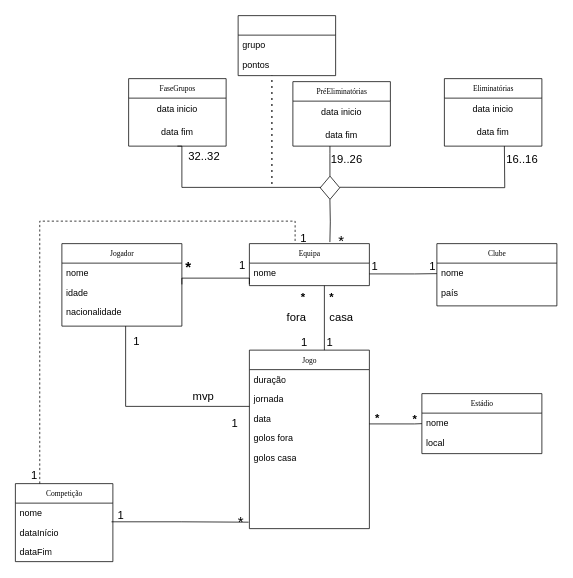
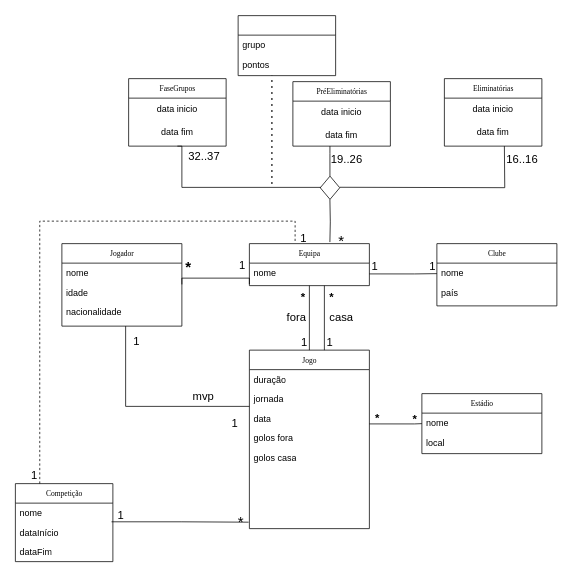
(204, 154) -> (204, 154)
none -> (309, 316)
